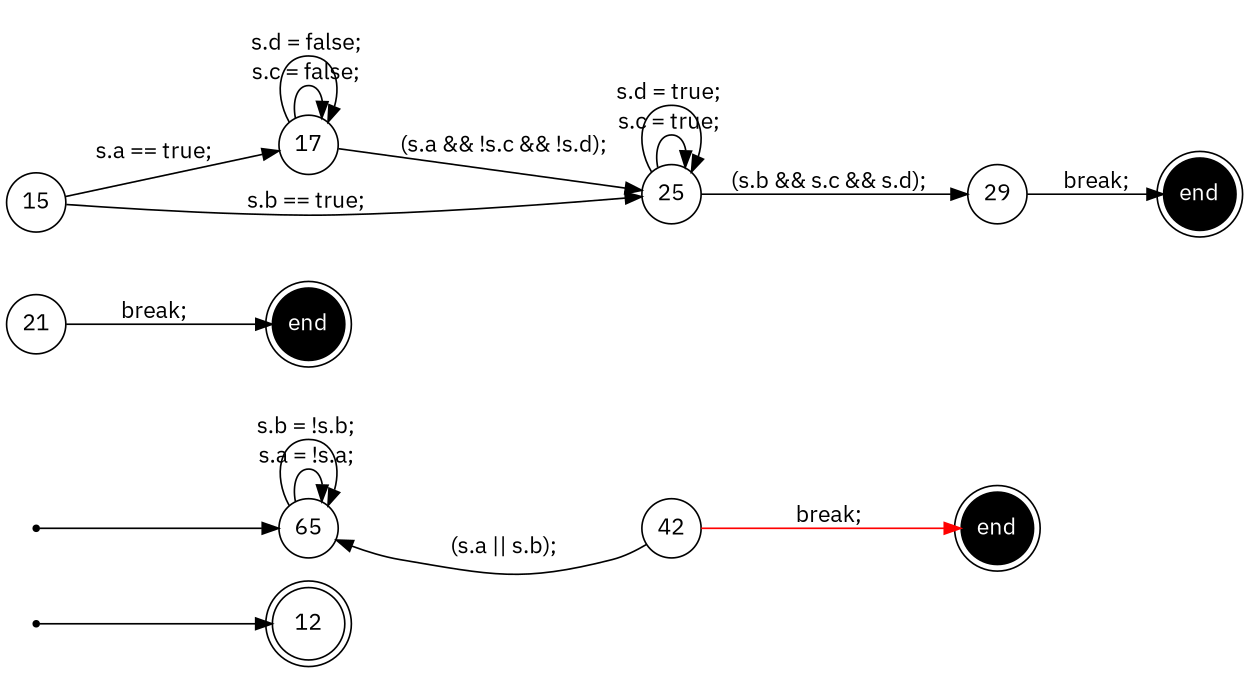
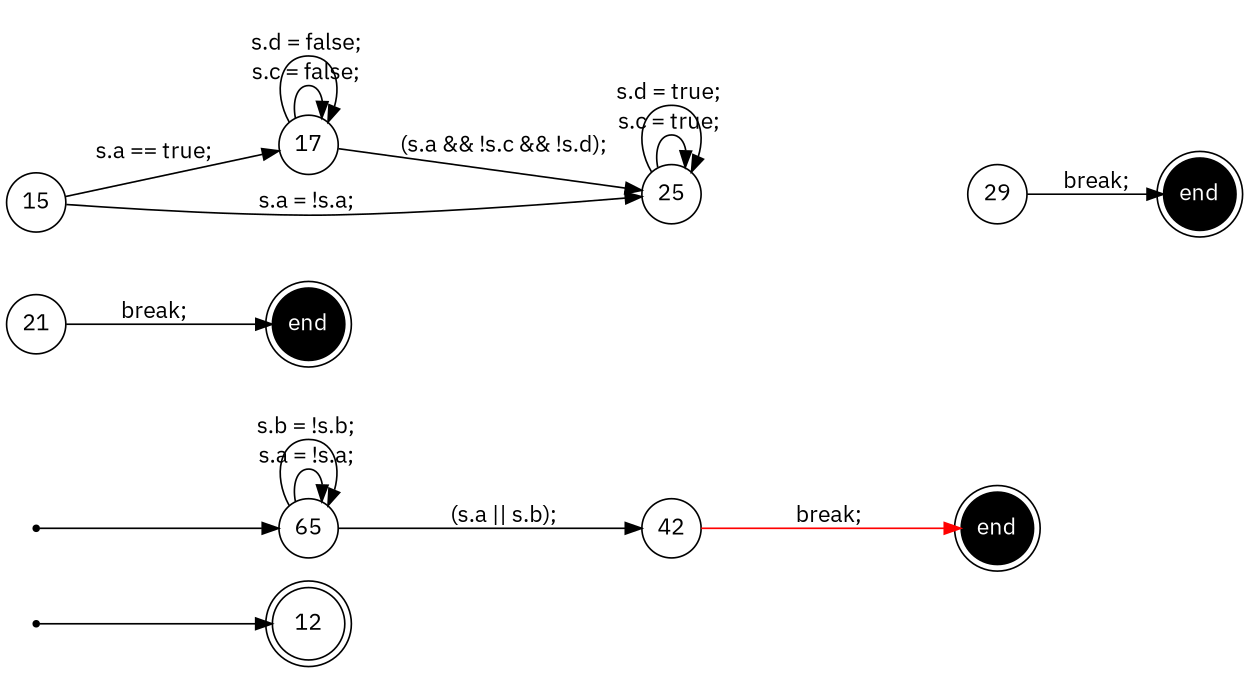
(826, 194) -> none
(309, 202) -> (309, 202)
(500, 574) -> (482, 528)
